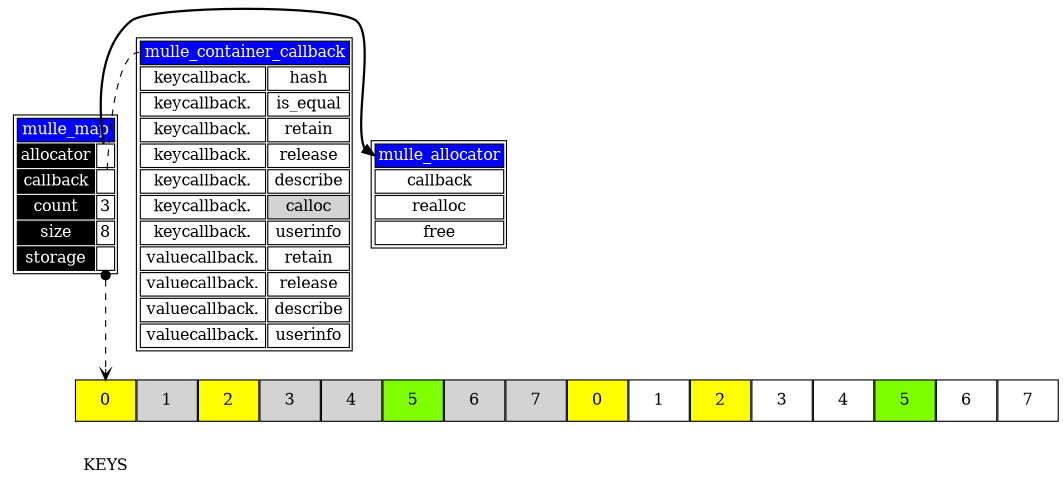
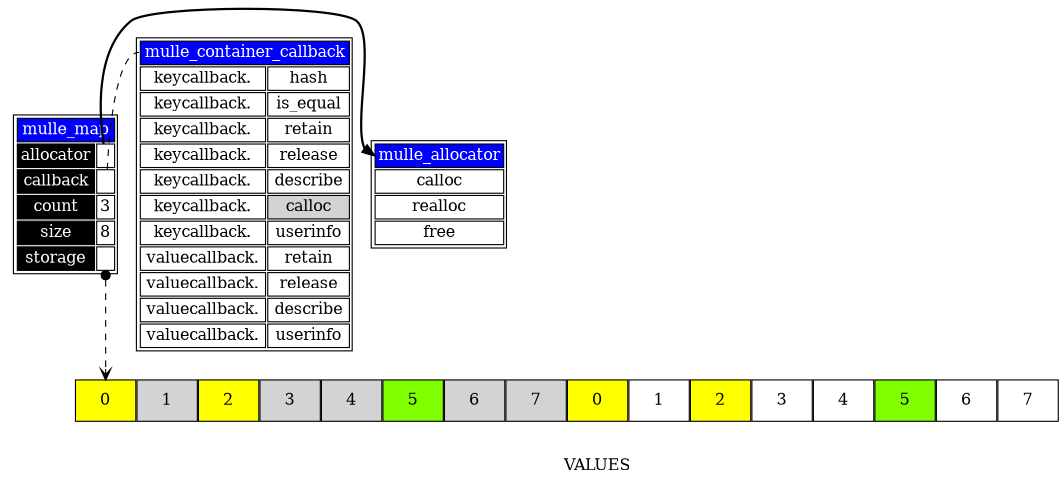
(439, 181) -> (439, 181)
(106, 466) -> none
none -> (598, 466)
